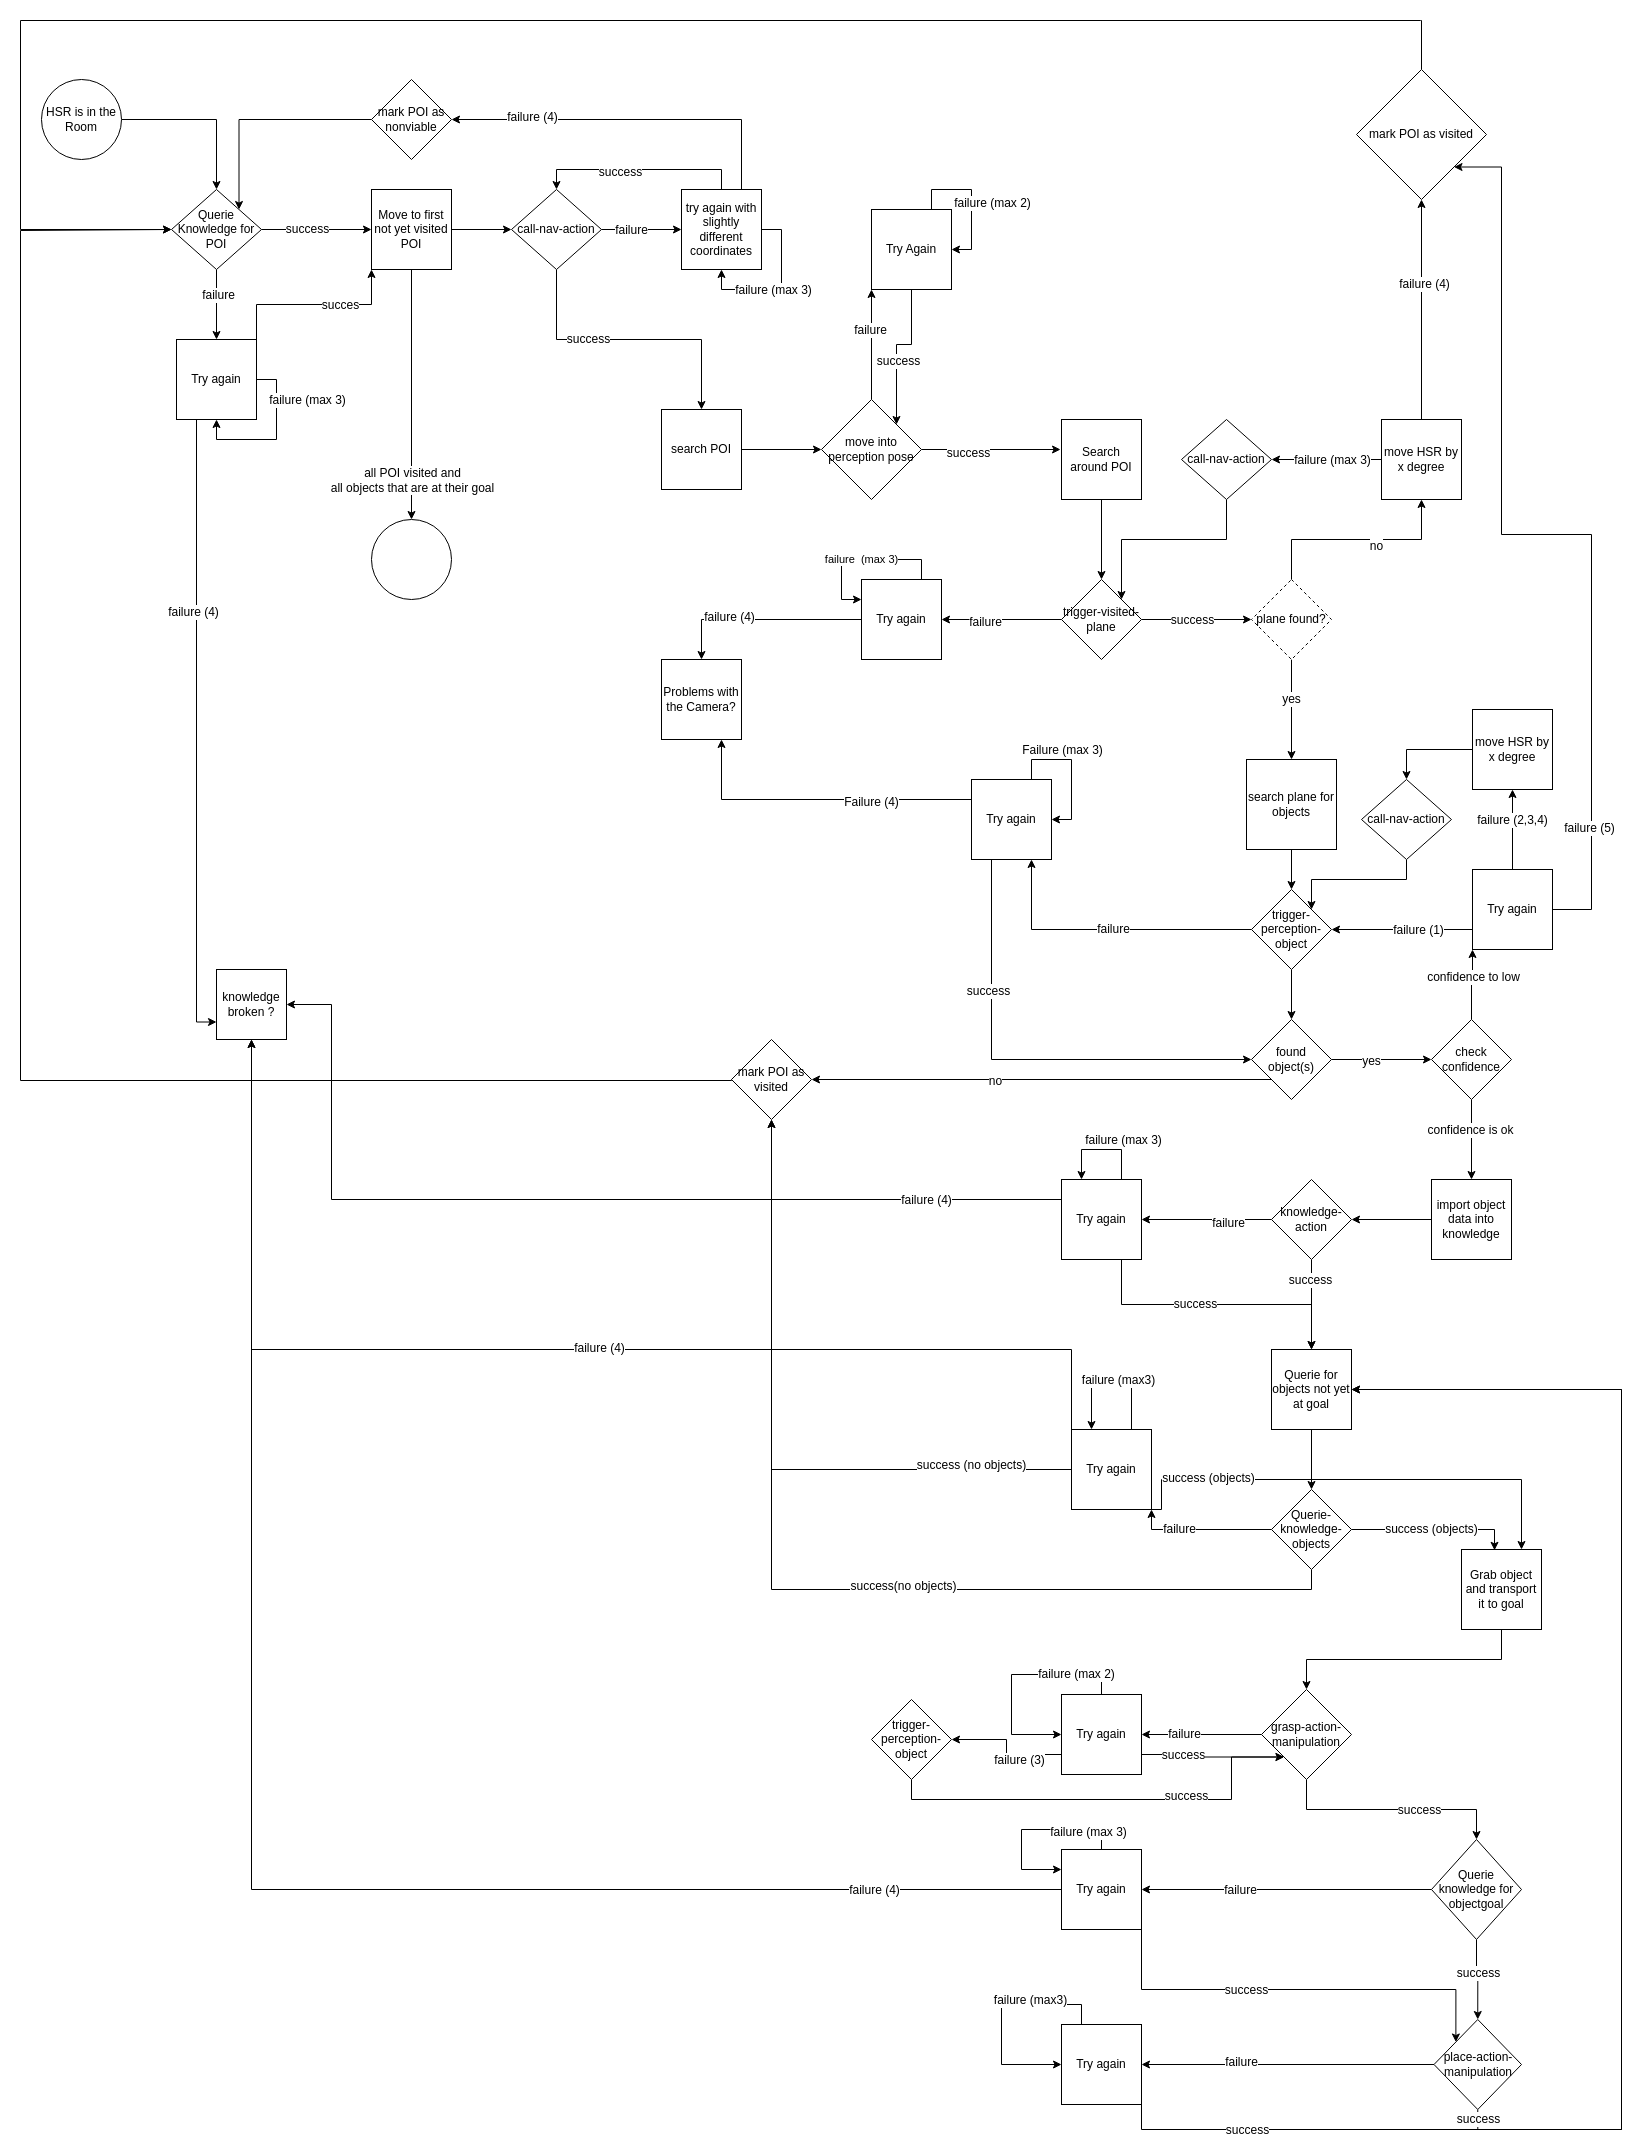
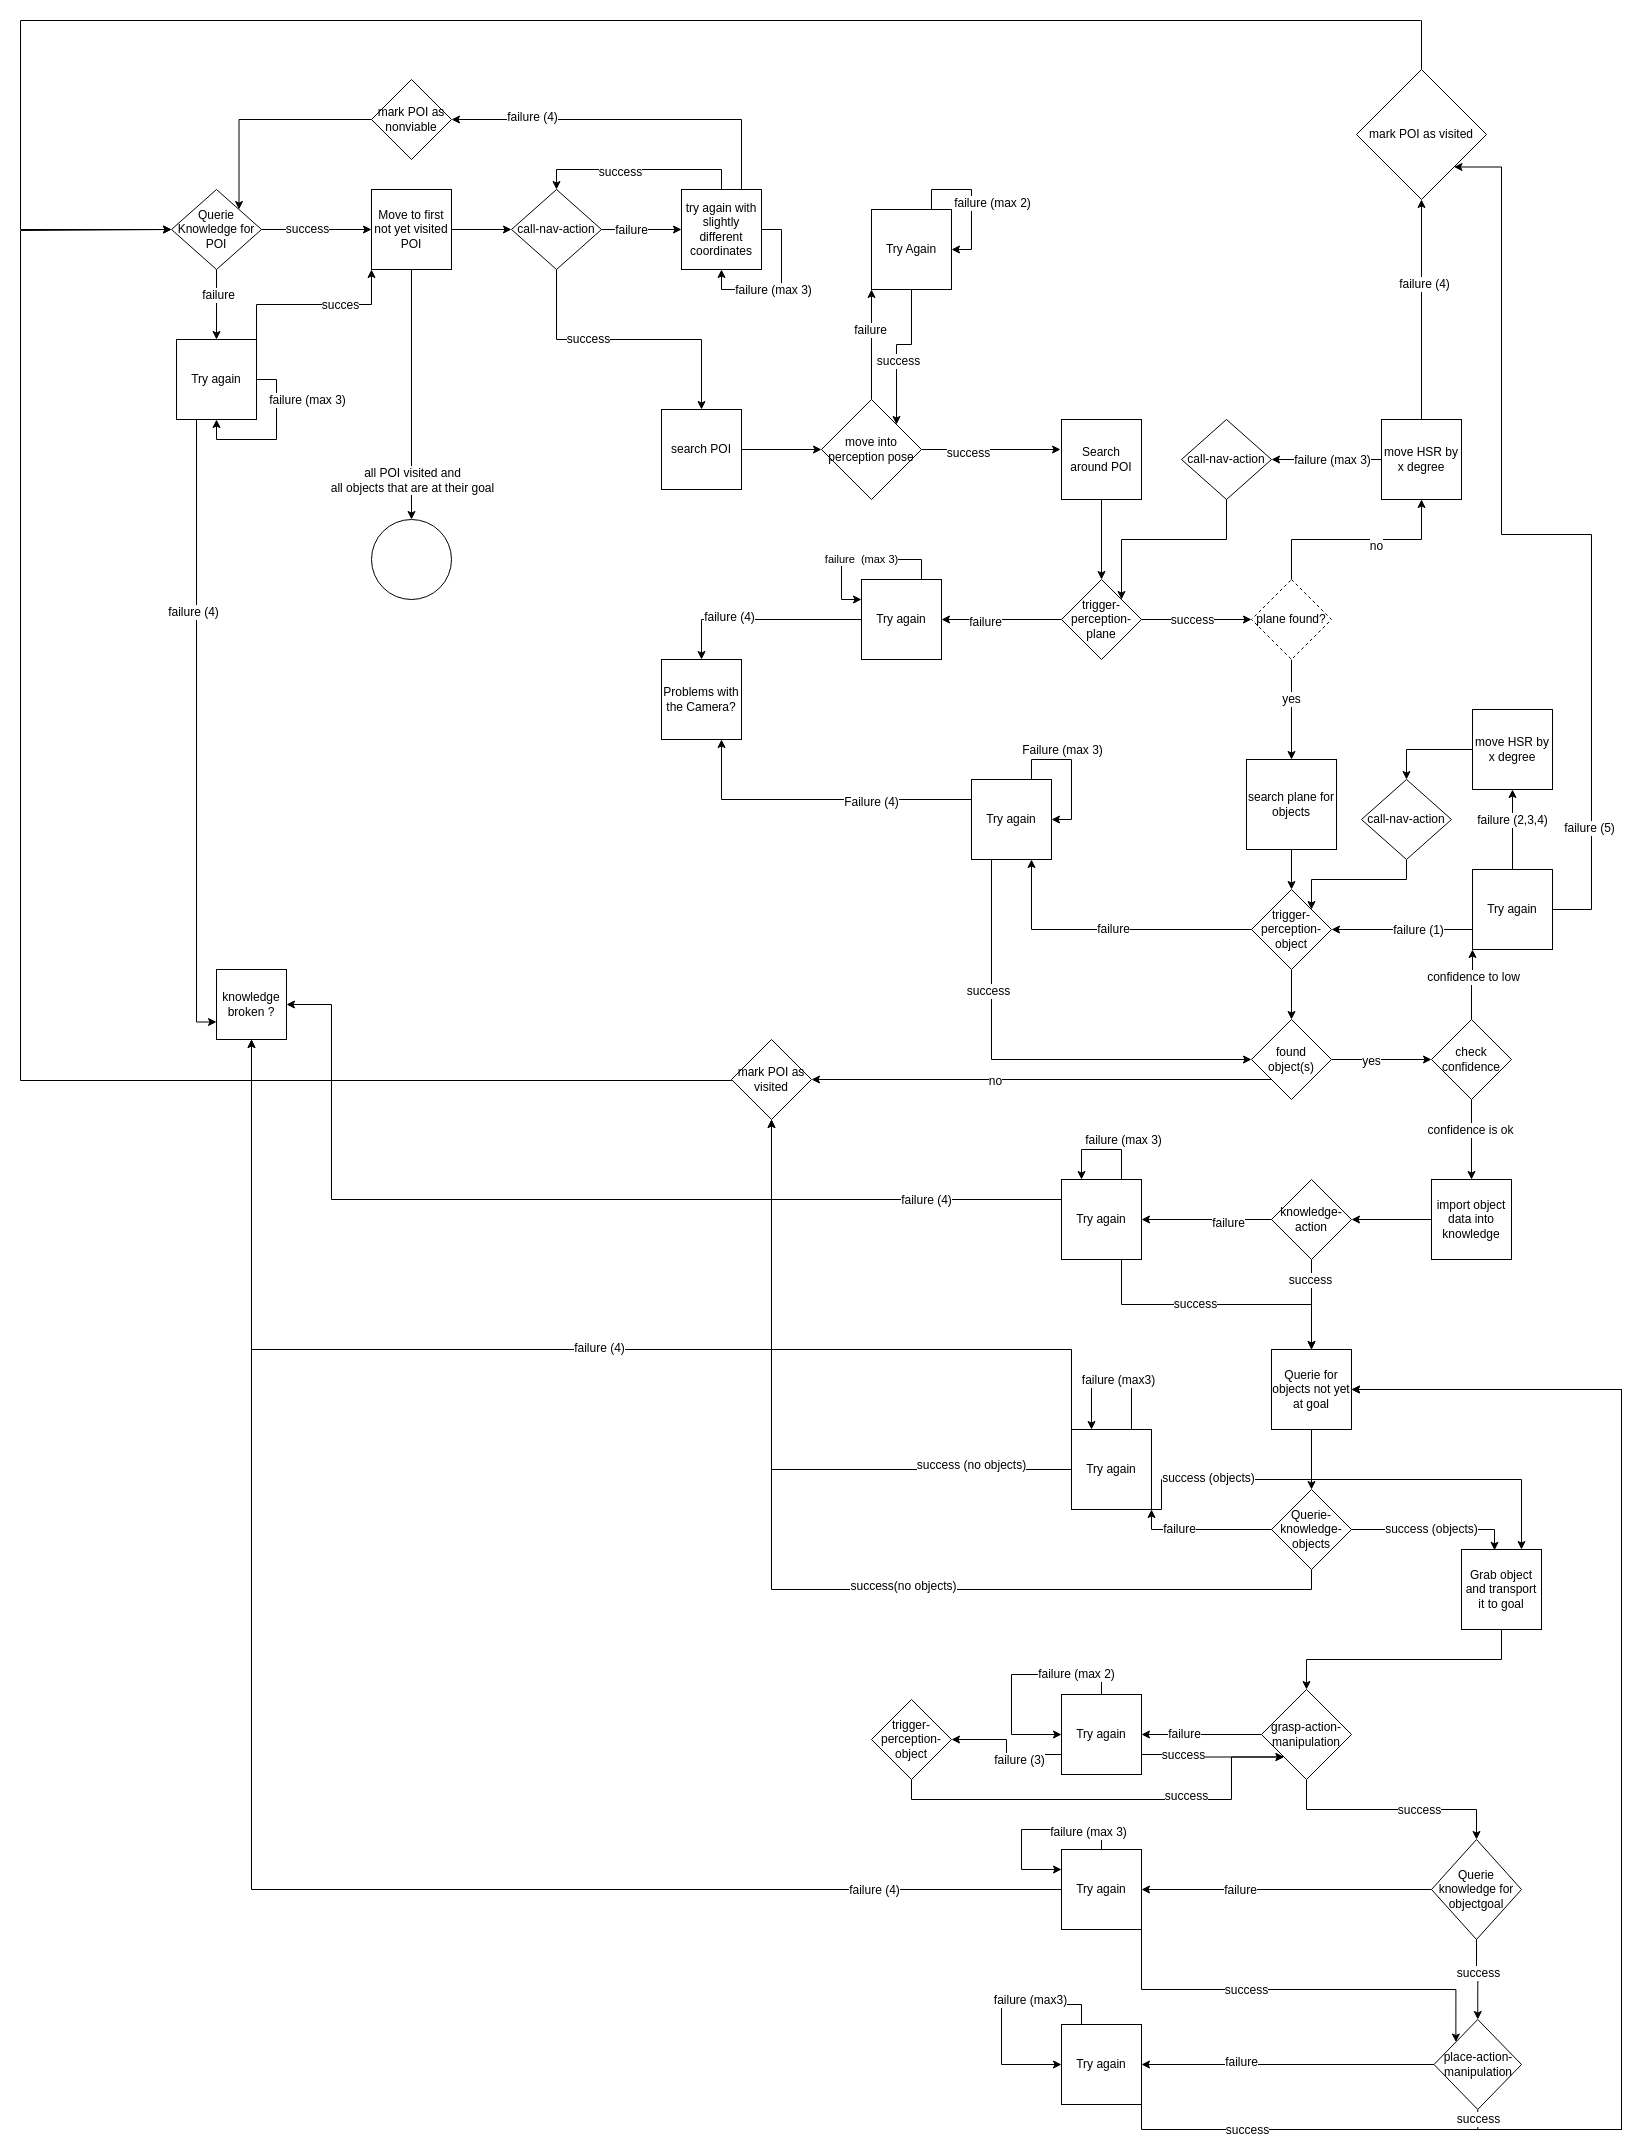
(82, 120) -> none
(201, 120) -> none
(1102, 620) -> (1102, 620)
